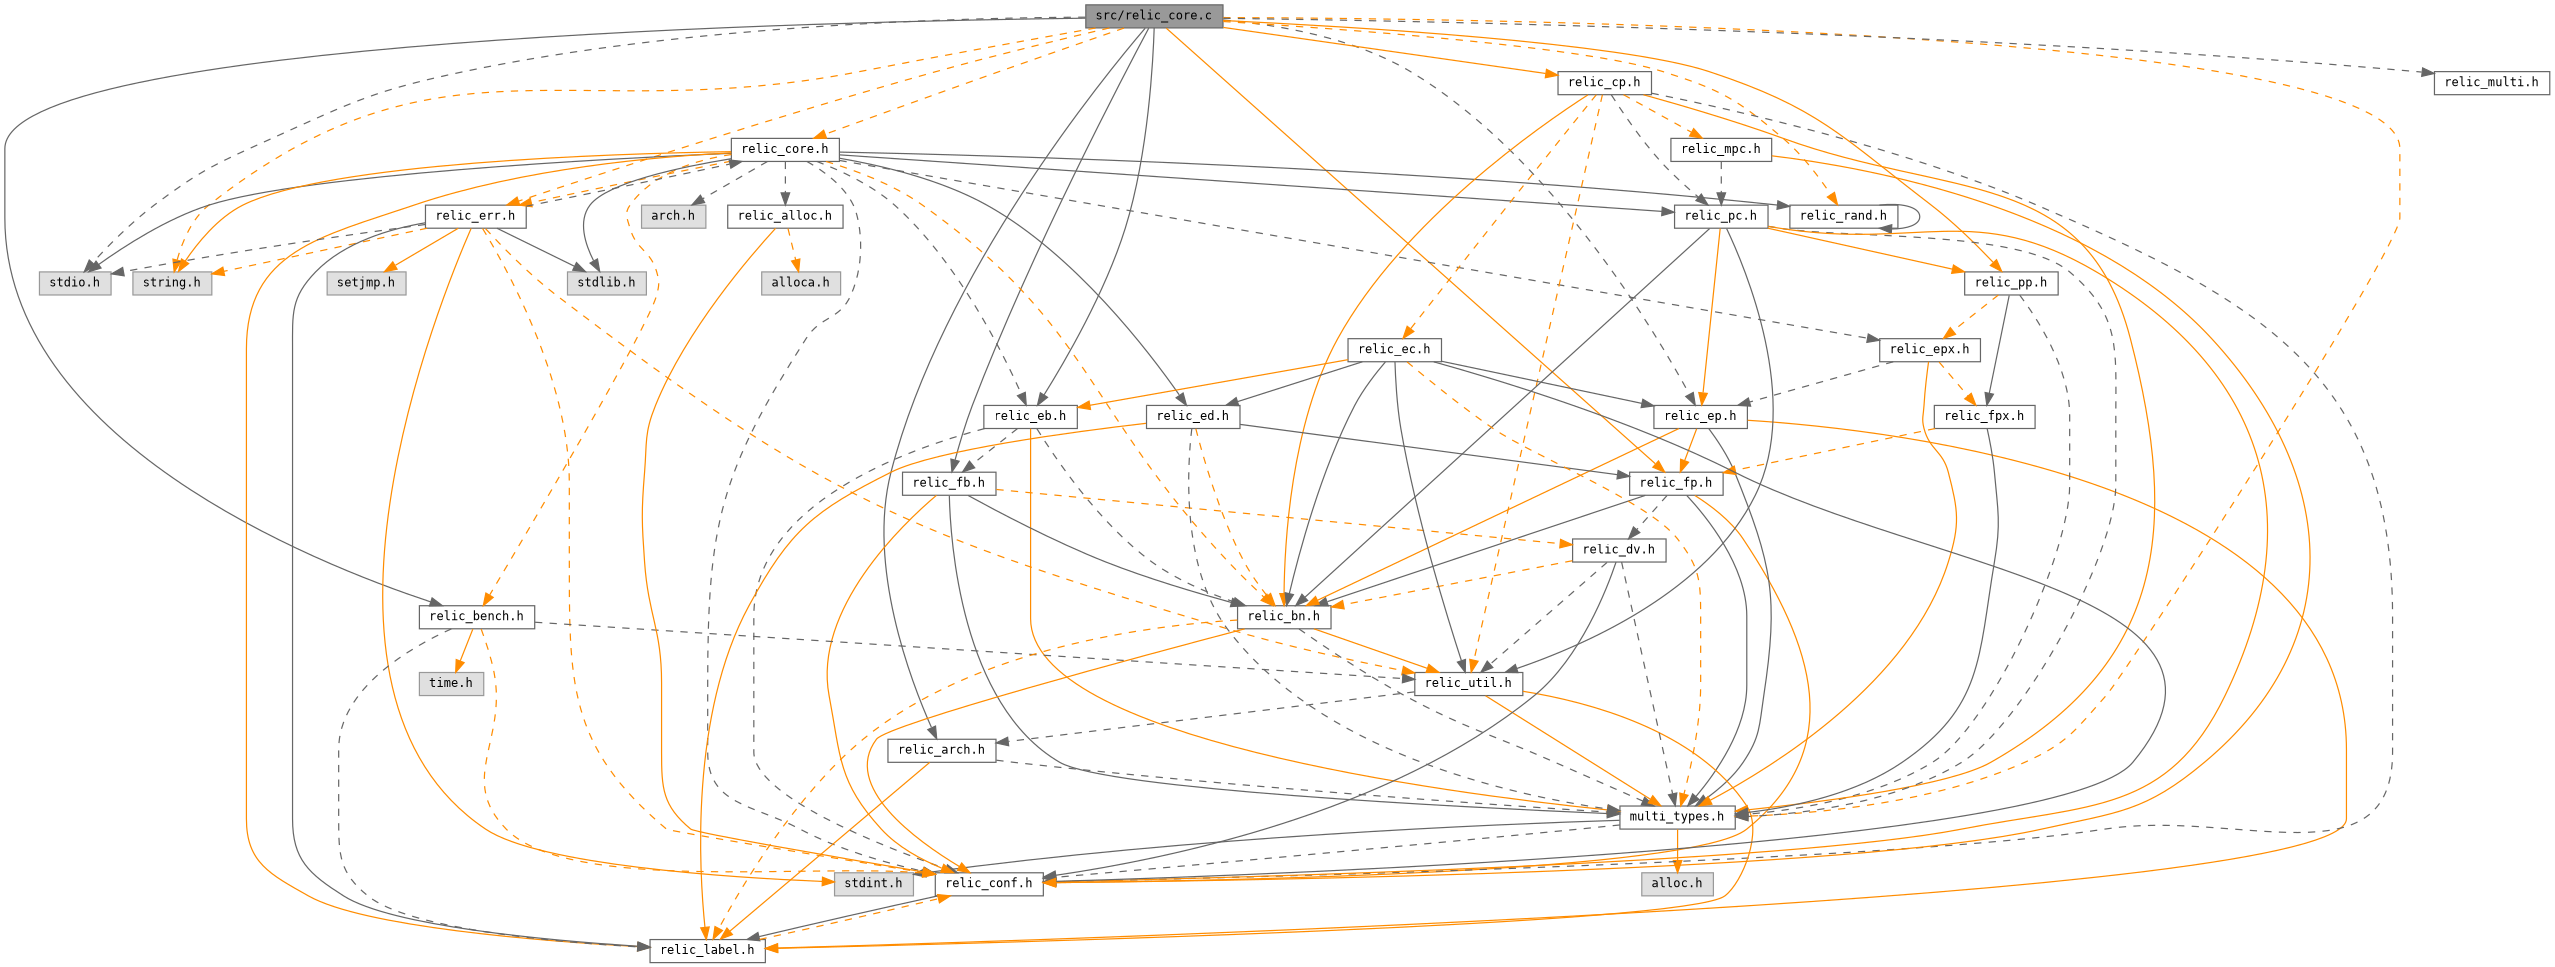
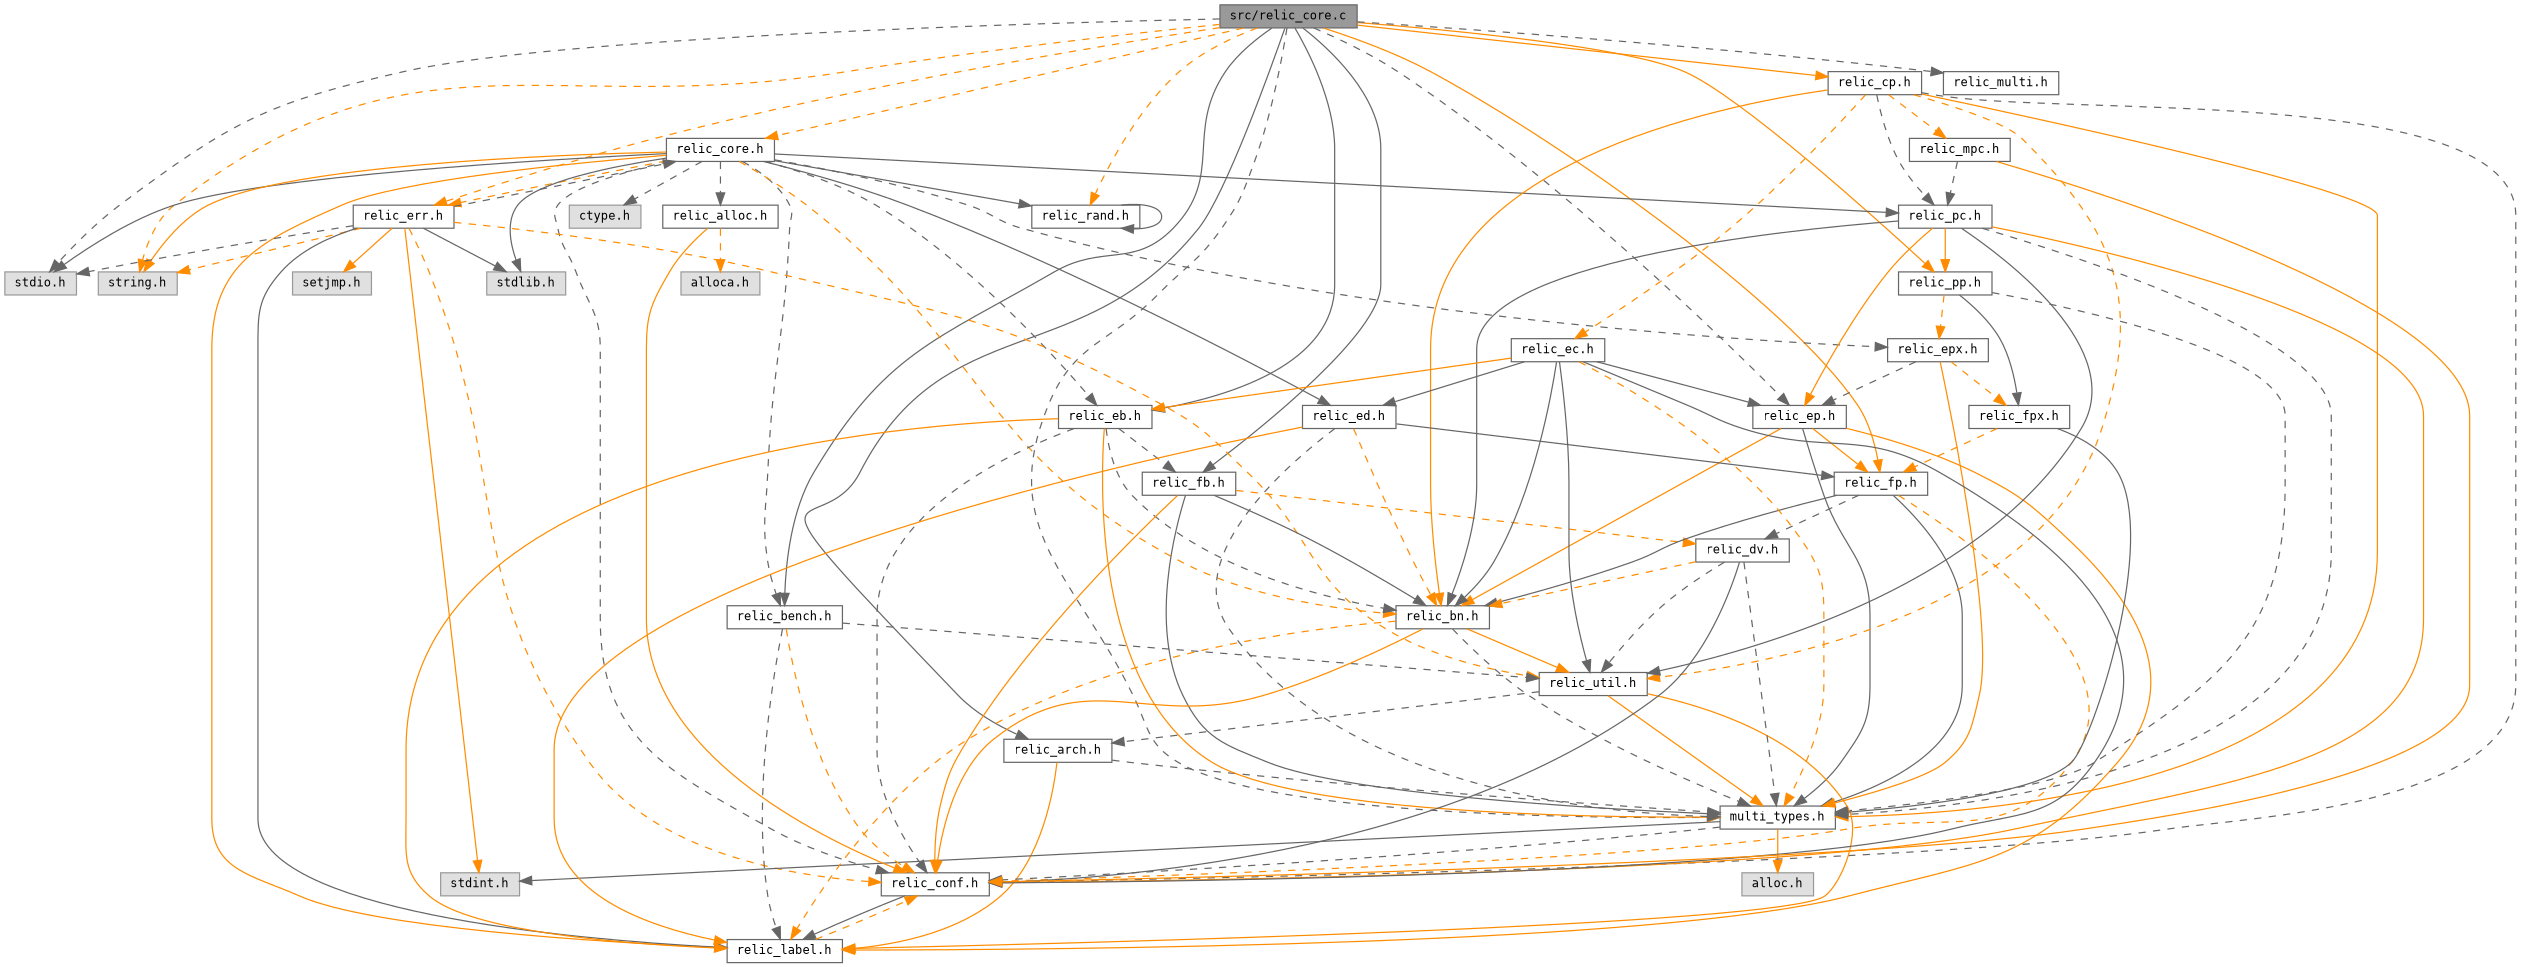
(2328, 100) -> (1093, 625)
(674, 217) -> (605, 217)
(636, 340) -> (777, 367)
none -> (474, 591)
(452, 684) -> none
(1731, 835) -> (1723, 844)
